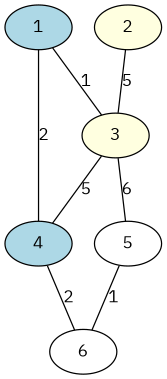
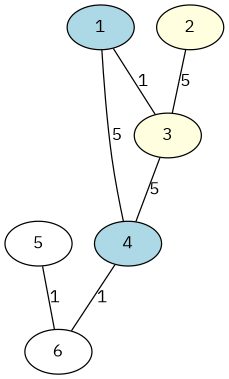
(44, 135) -> (117, 135)
(122, 190) -> none
(69, 298) -> (103, 298)
